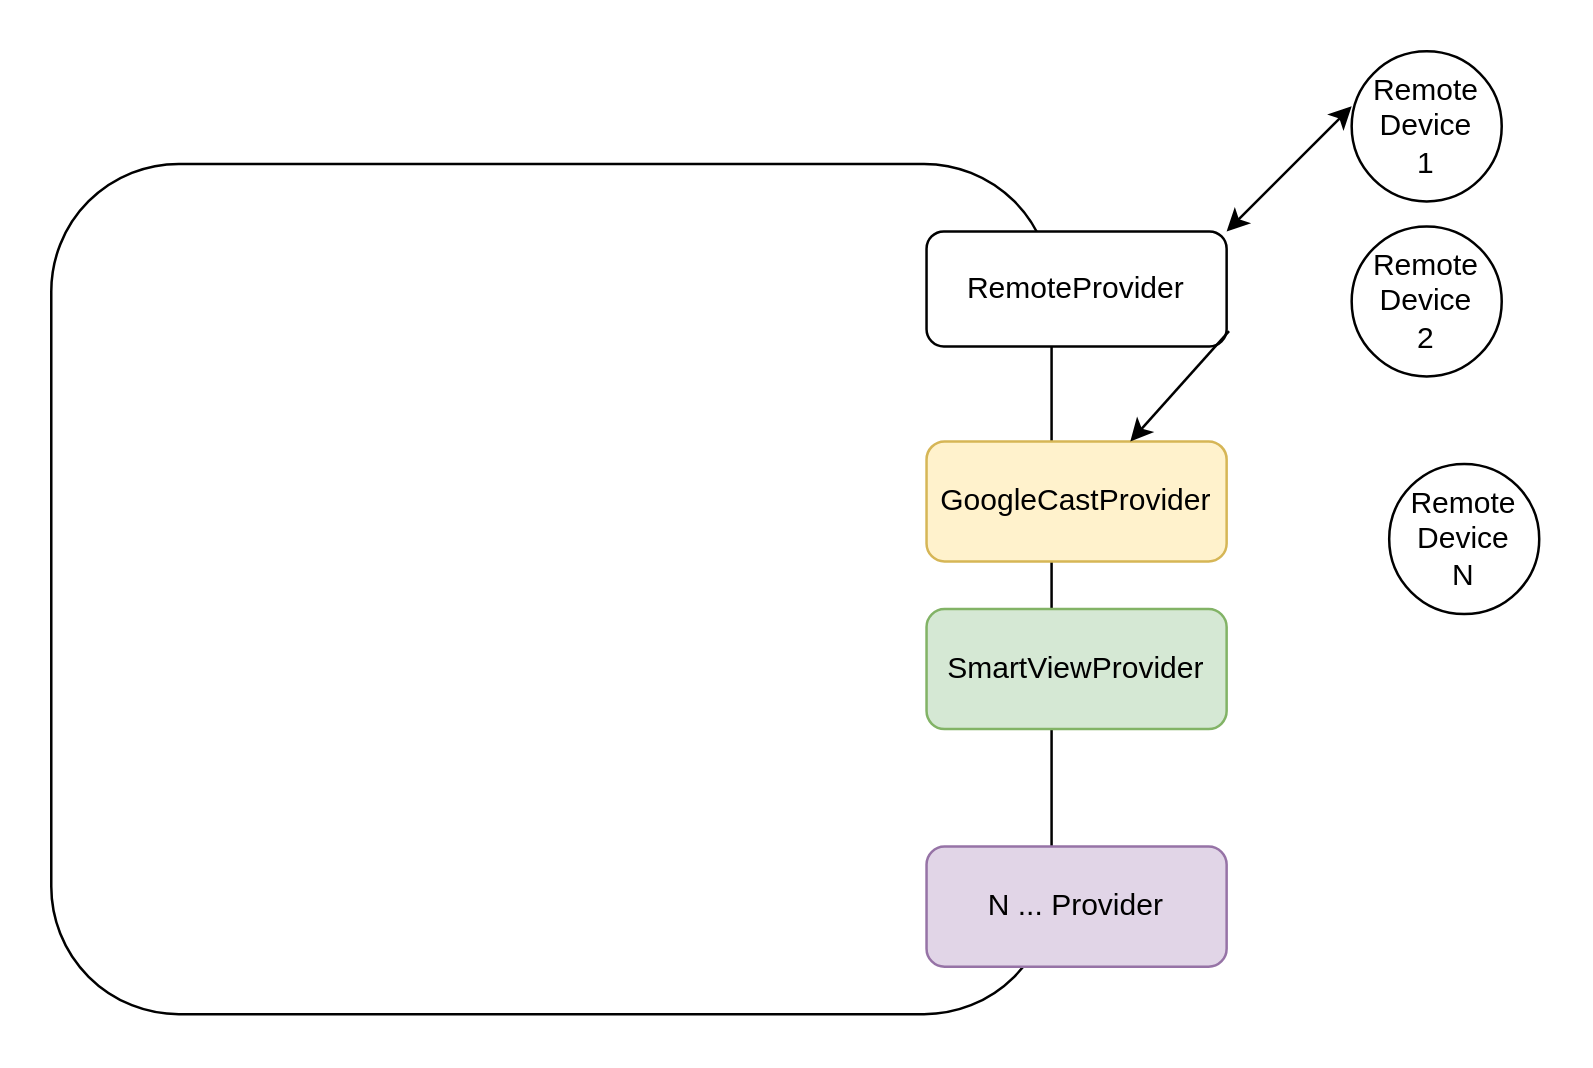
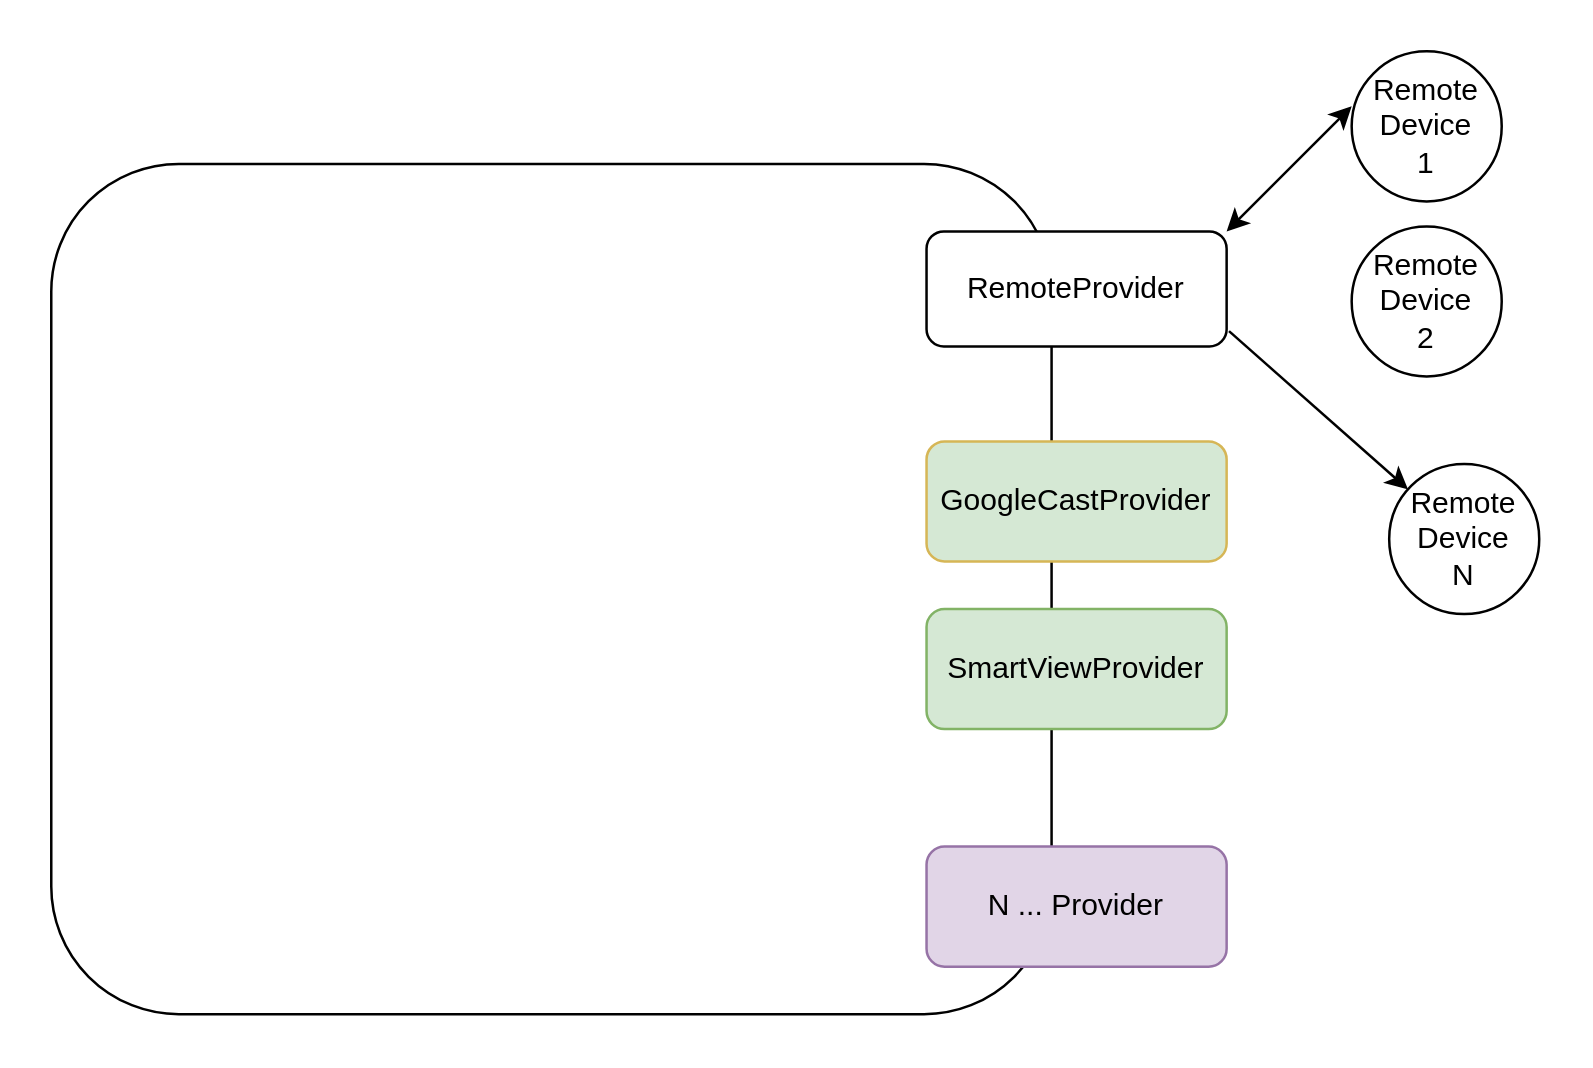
(1185, 380) -> (1312, 405)
(1076, 501) -> (1076, 501)
